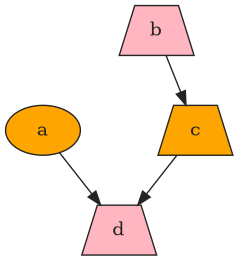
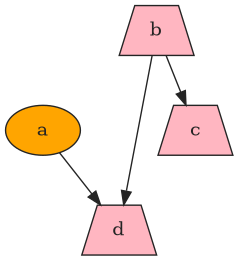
(195, 130) -> (195, 130)
(162, 175) -> (139, 123)
